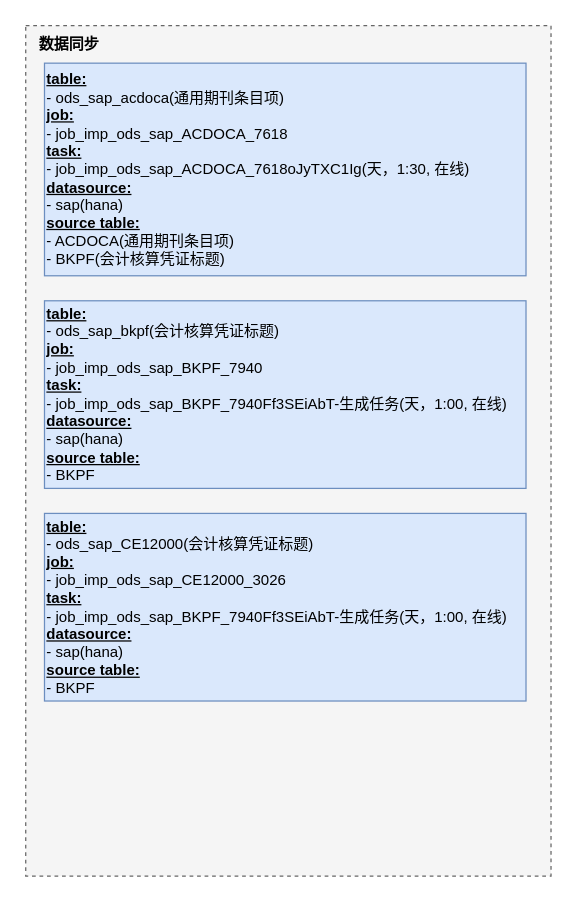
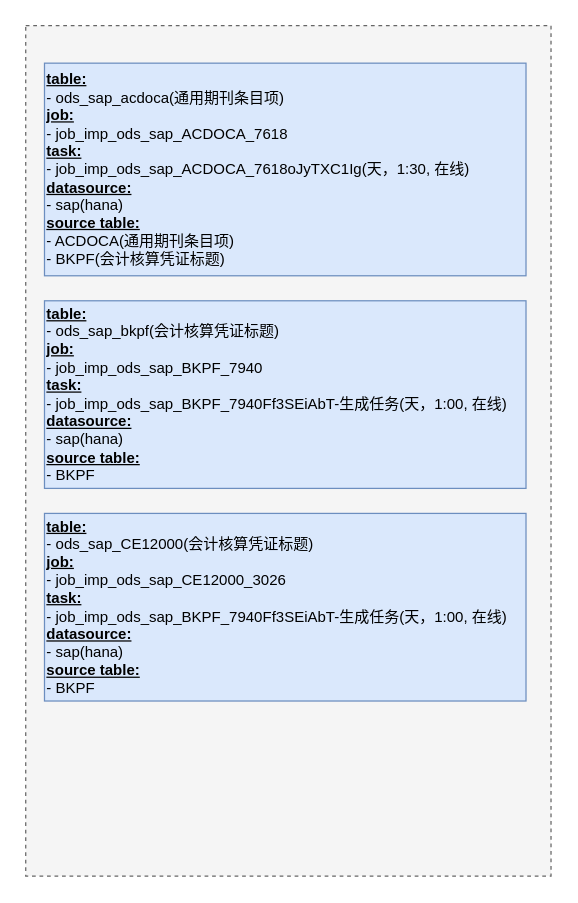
(69, 44) -> none
